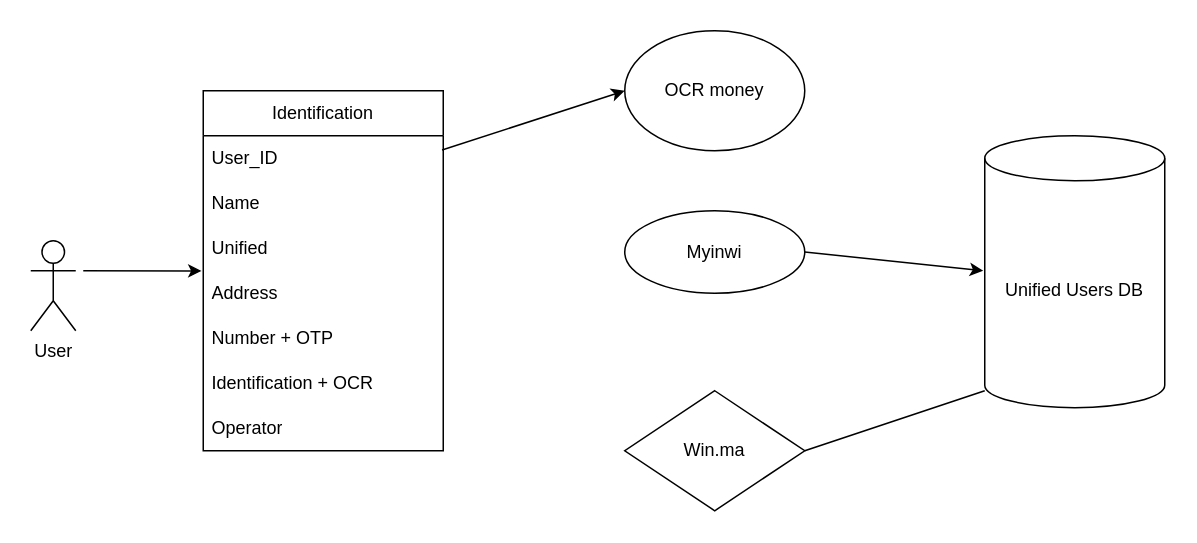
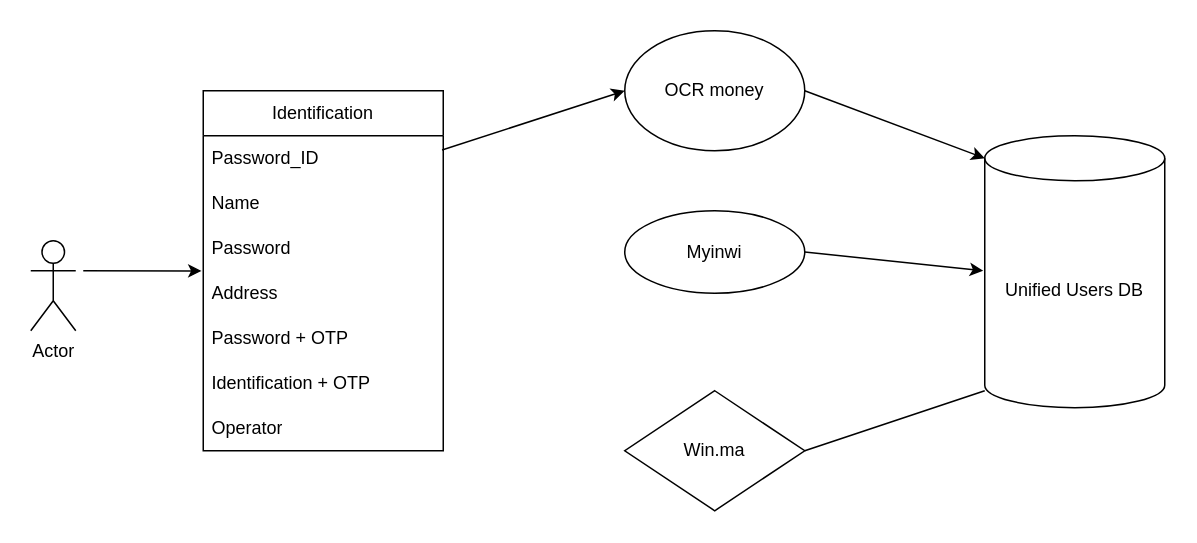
none -> (890, 123)
(248, 158) -> (268, 158)
(243, 248) -> (253, 248)
(268, 338) -> (278, 338)
(54, 352) -> (54, 352)
(301, 383) -> (301, 383)
